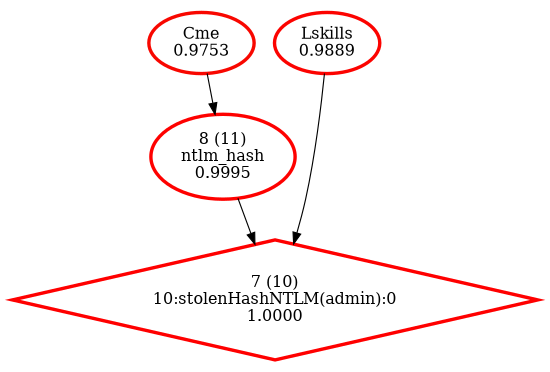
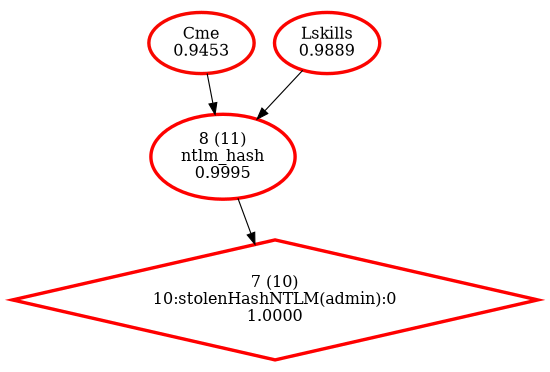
(201, 43) -> (201, 43)
(314, 154) -> (284, 90)
